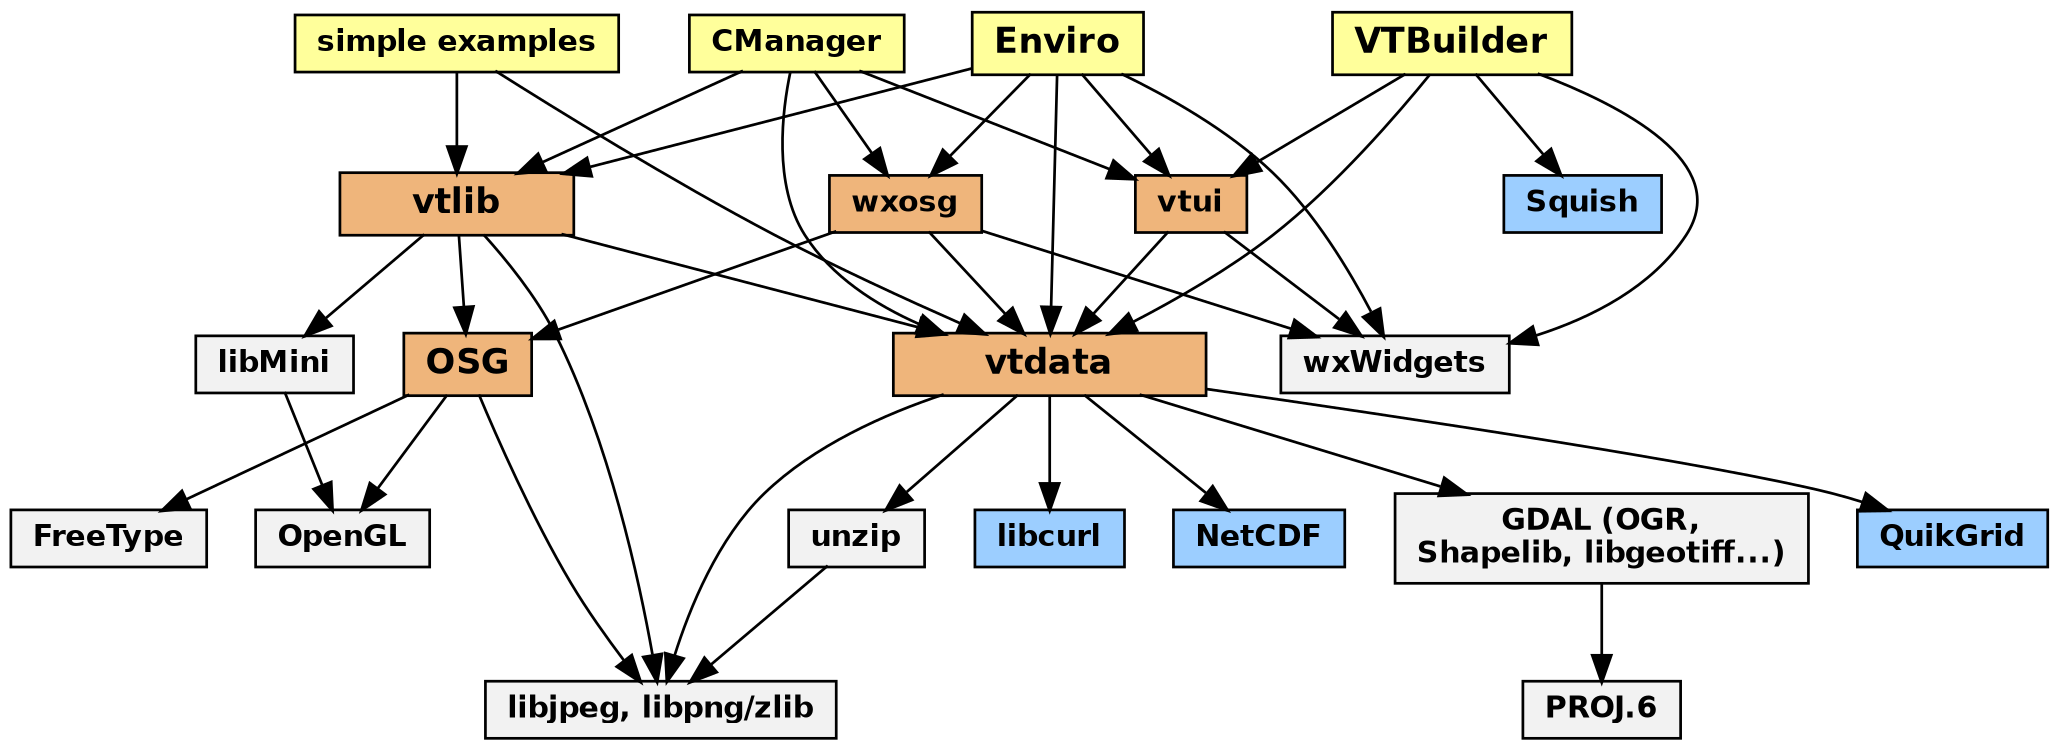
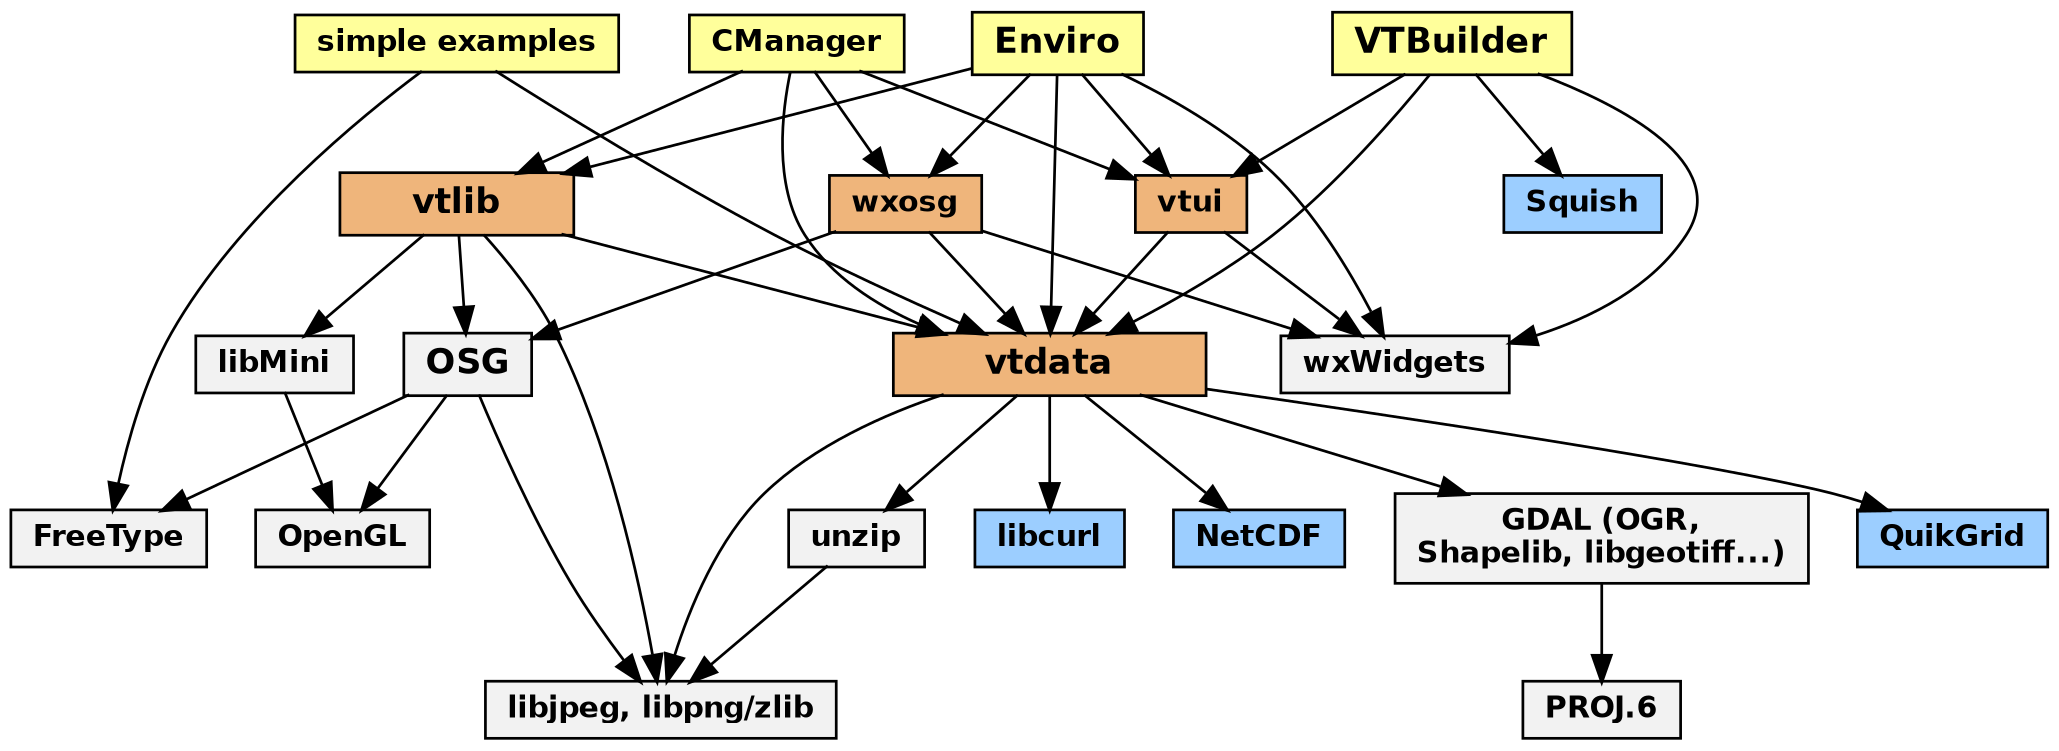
(457, 109) -> (230, 249)
(468, 364) -> (468, 364)
